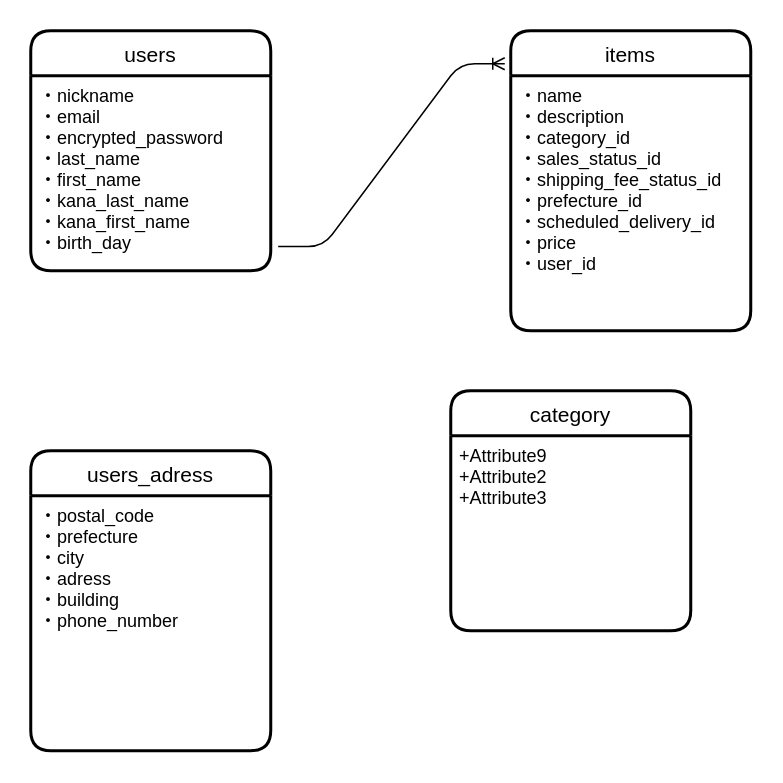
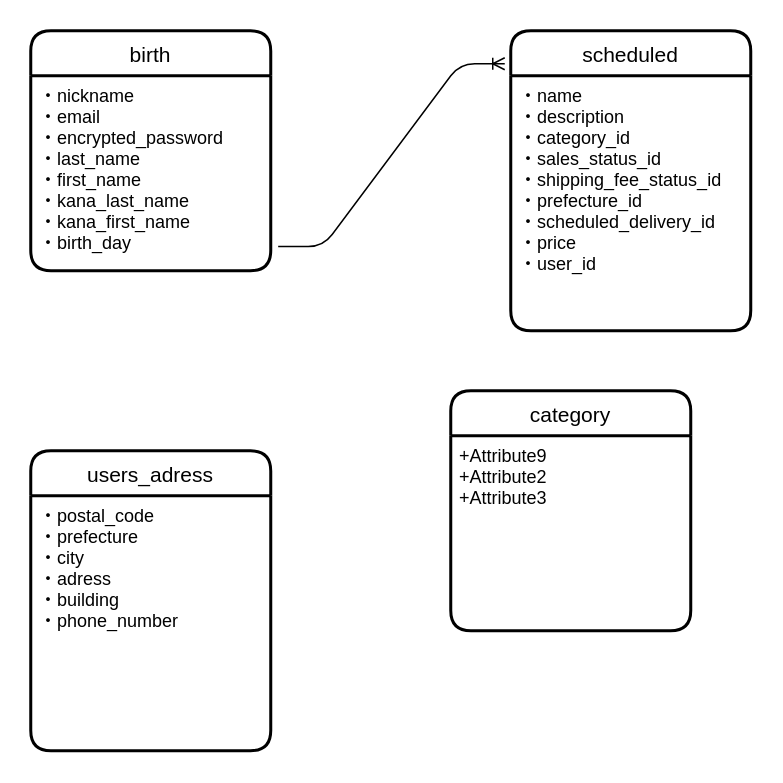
(150, 55) -> (150, 55)
(630, 55) -> (630, 55)
